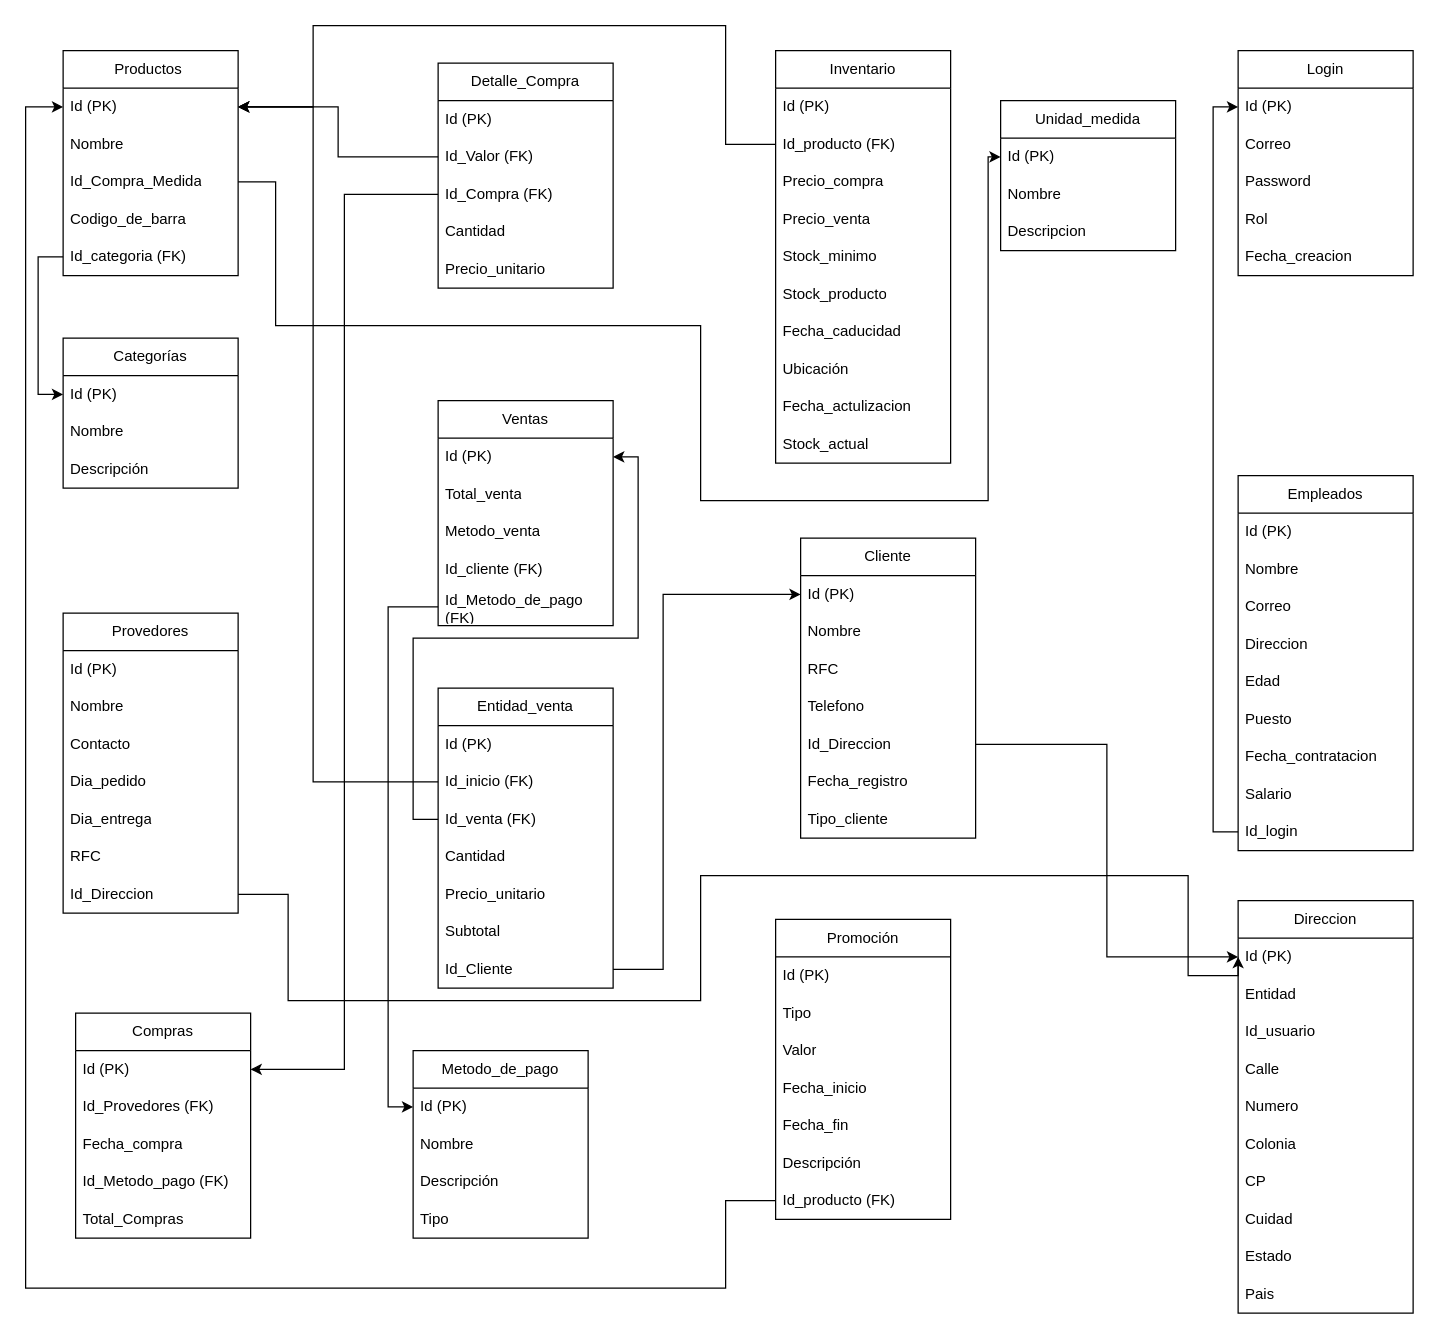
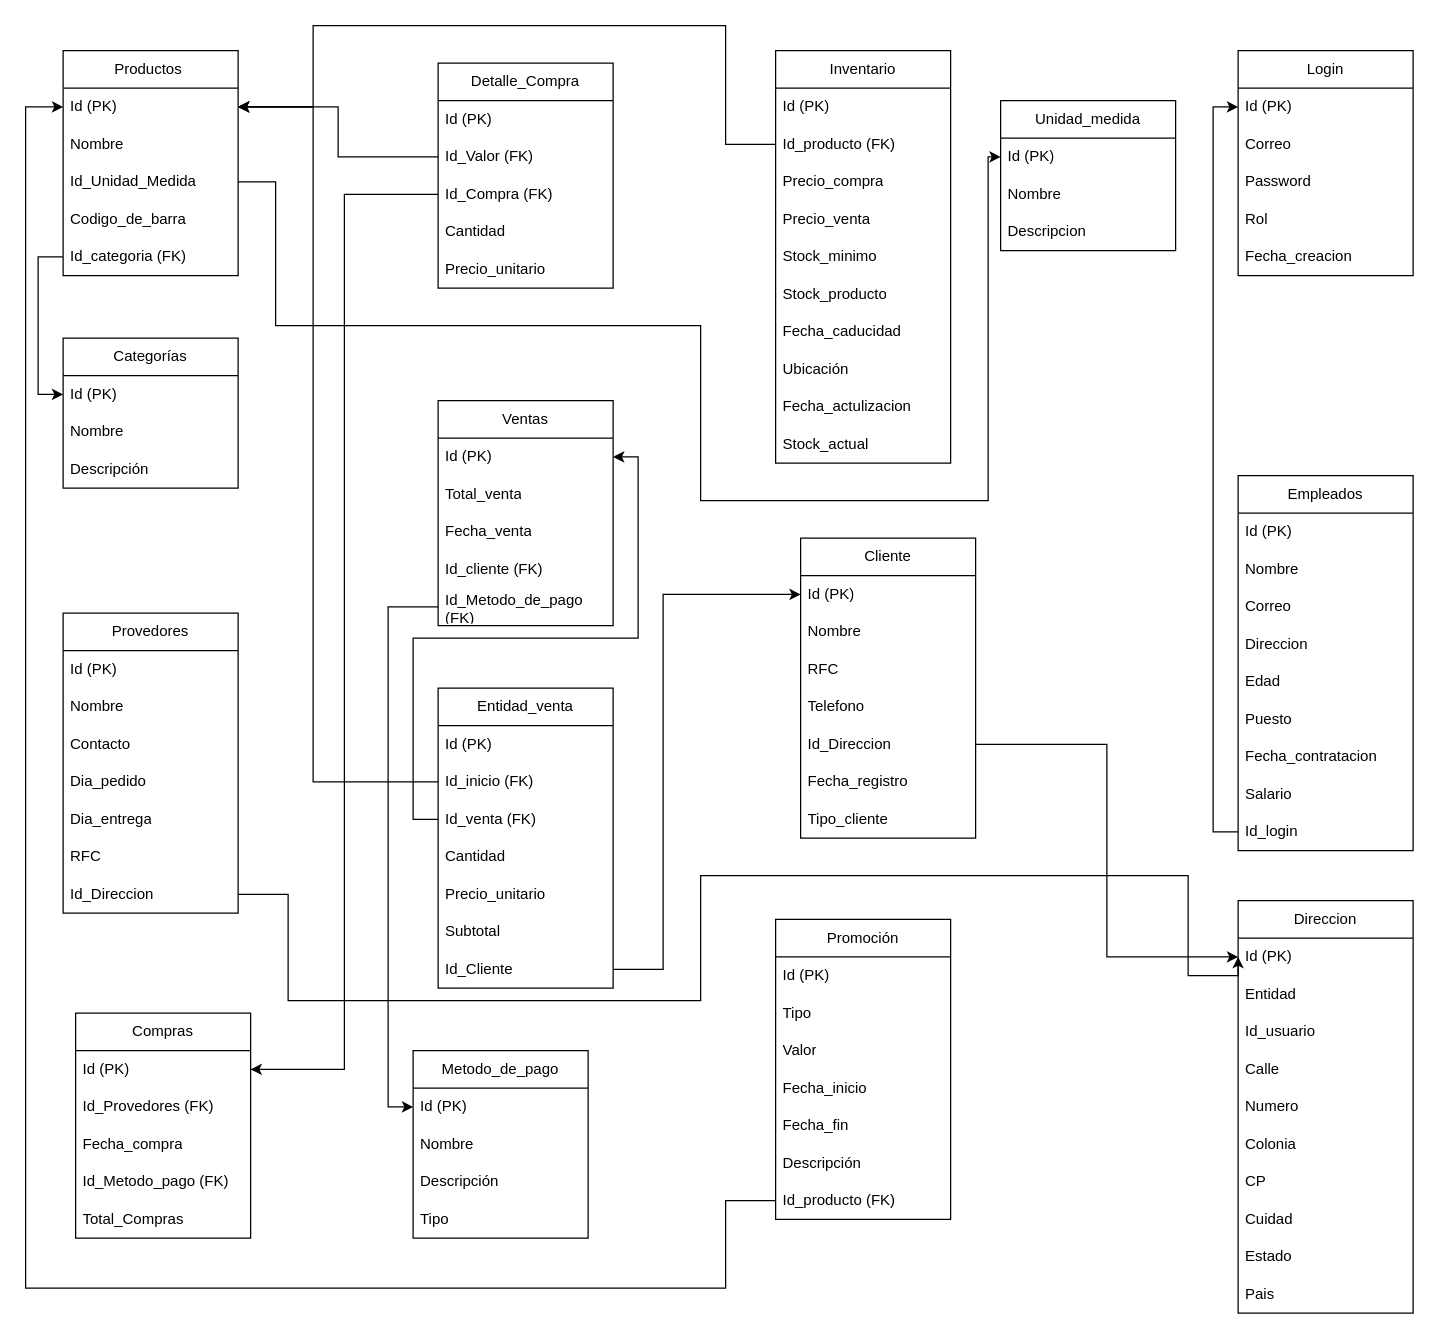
(136, 182) -> (134, 182)
(496, 532) -> (492, 532)
